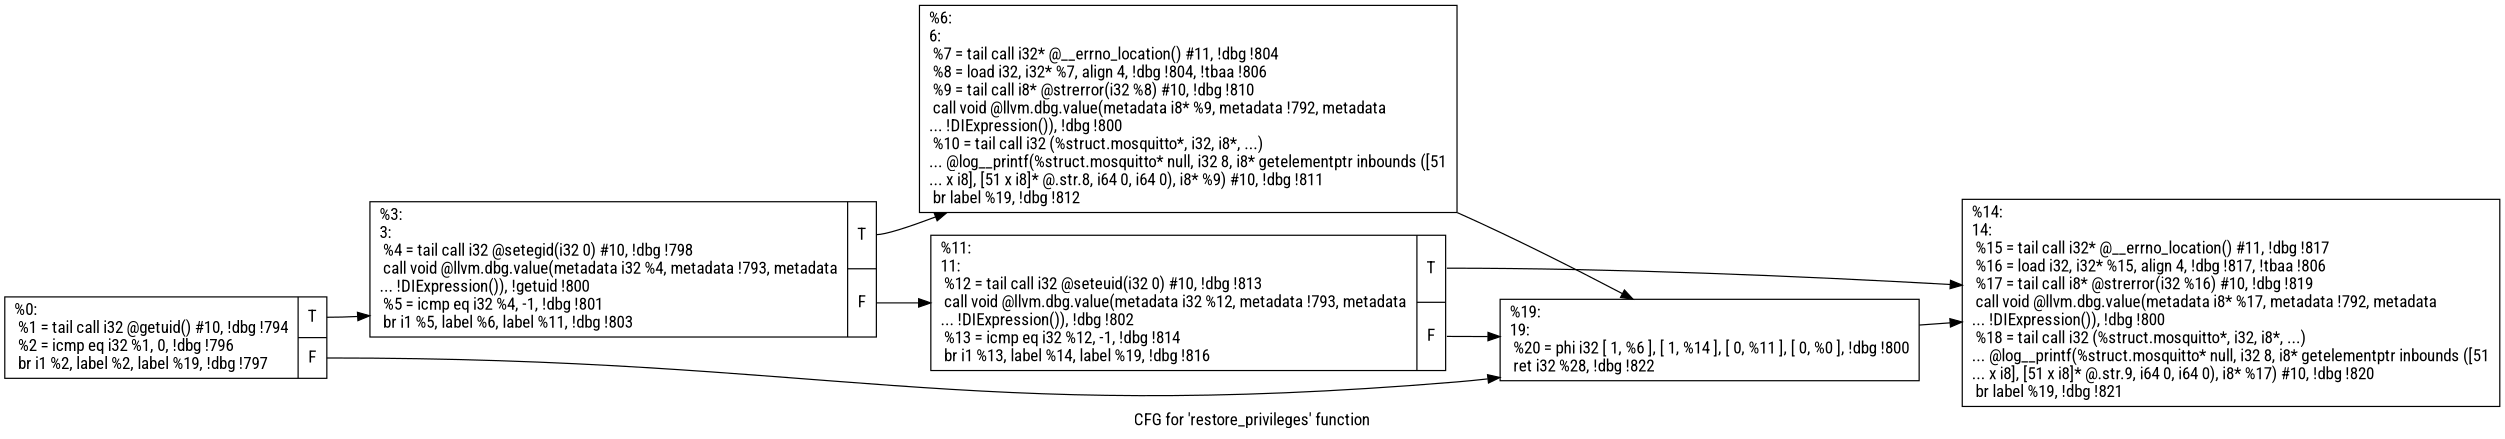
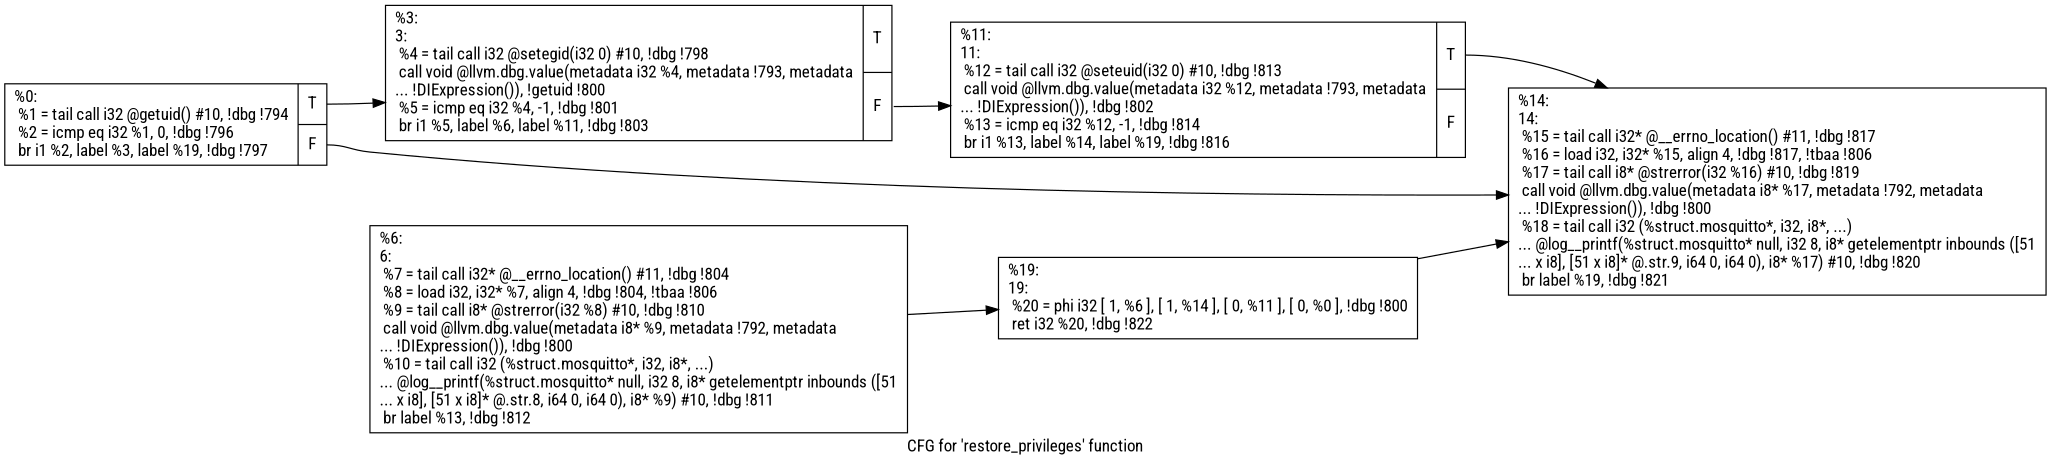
(1005, 198) -> (456, 418)
(906, 227) -> none
(1467, 336) -> none
(141, 364) -> (141, 151)
(1582, 366) -> (1080, 324)
(907, 386) -> (911, 186)
